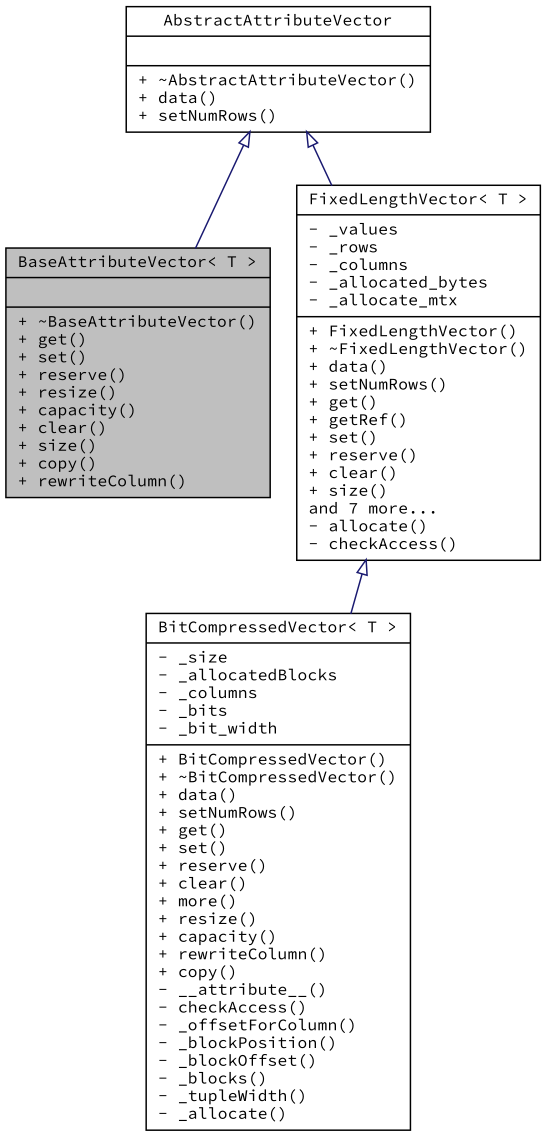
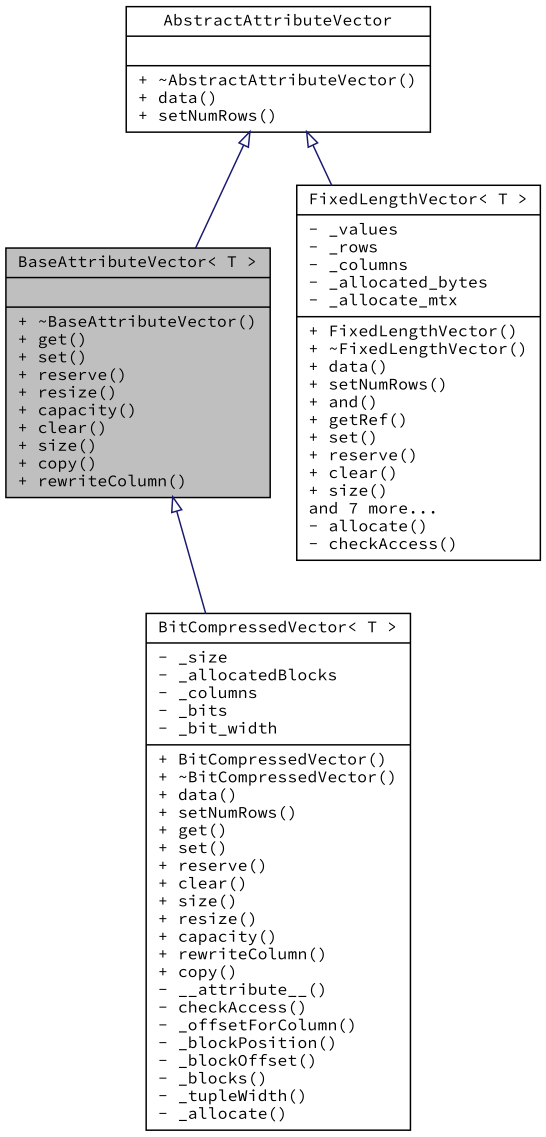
(344, 402) -> (344, 402)
(356, 594) -> (191, 563)
(199, 901) -> (199, 901)
